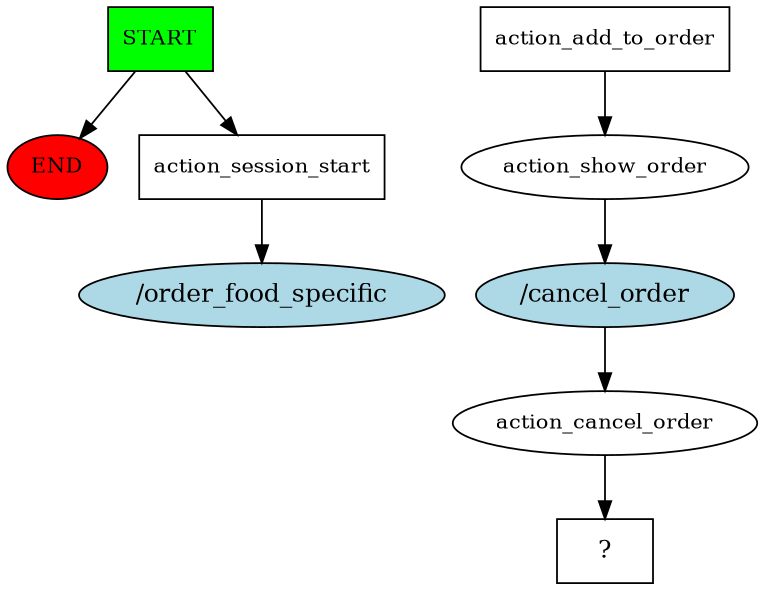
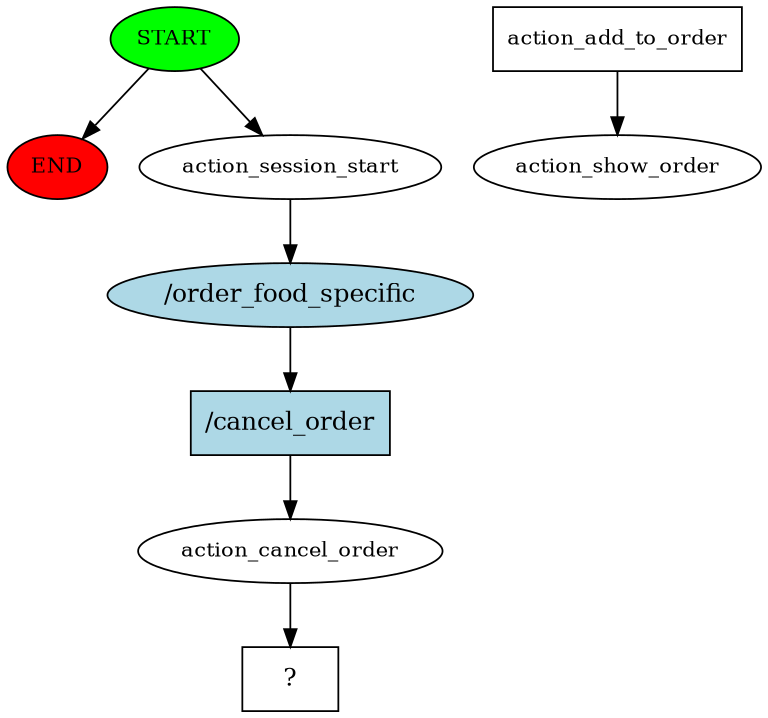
(161, 39) -> (175, 39)
(262, 167) -> (290, 167)
(605, 222) -> (290, 350)
(605, 295) -> (290, 423)
